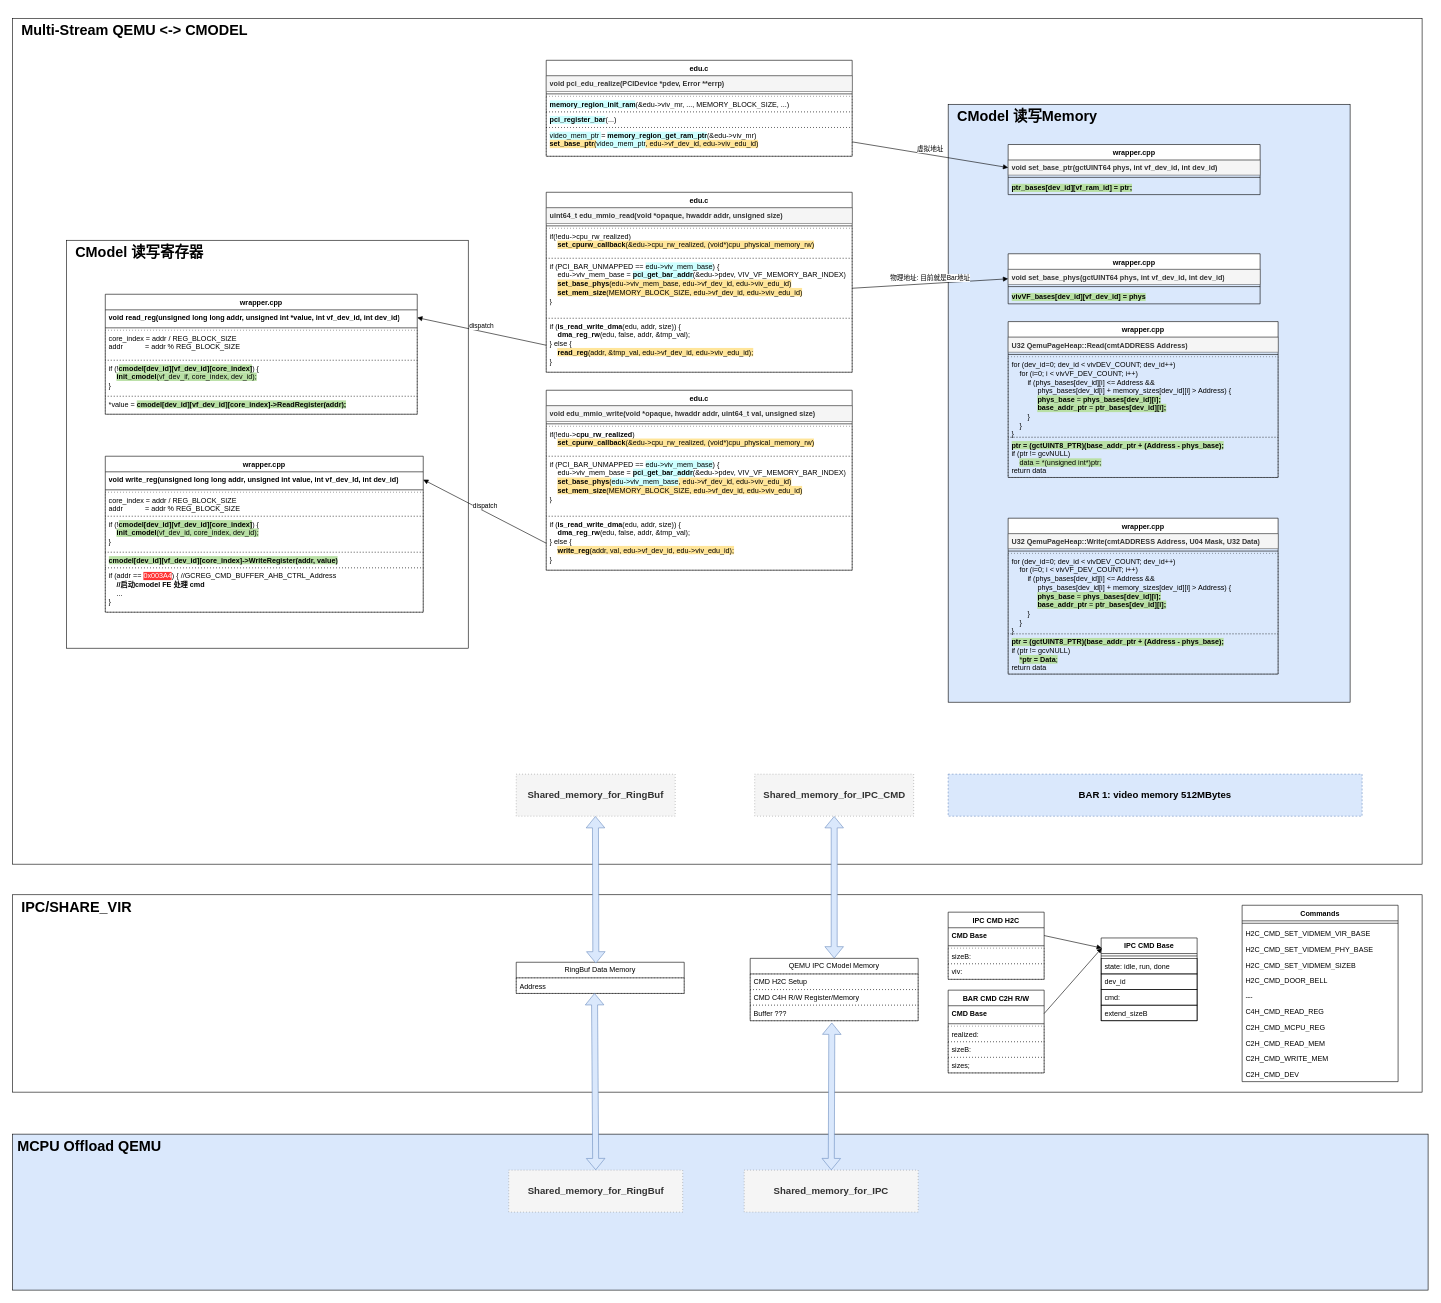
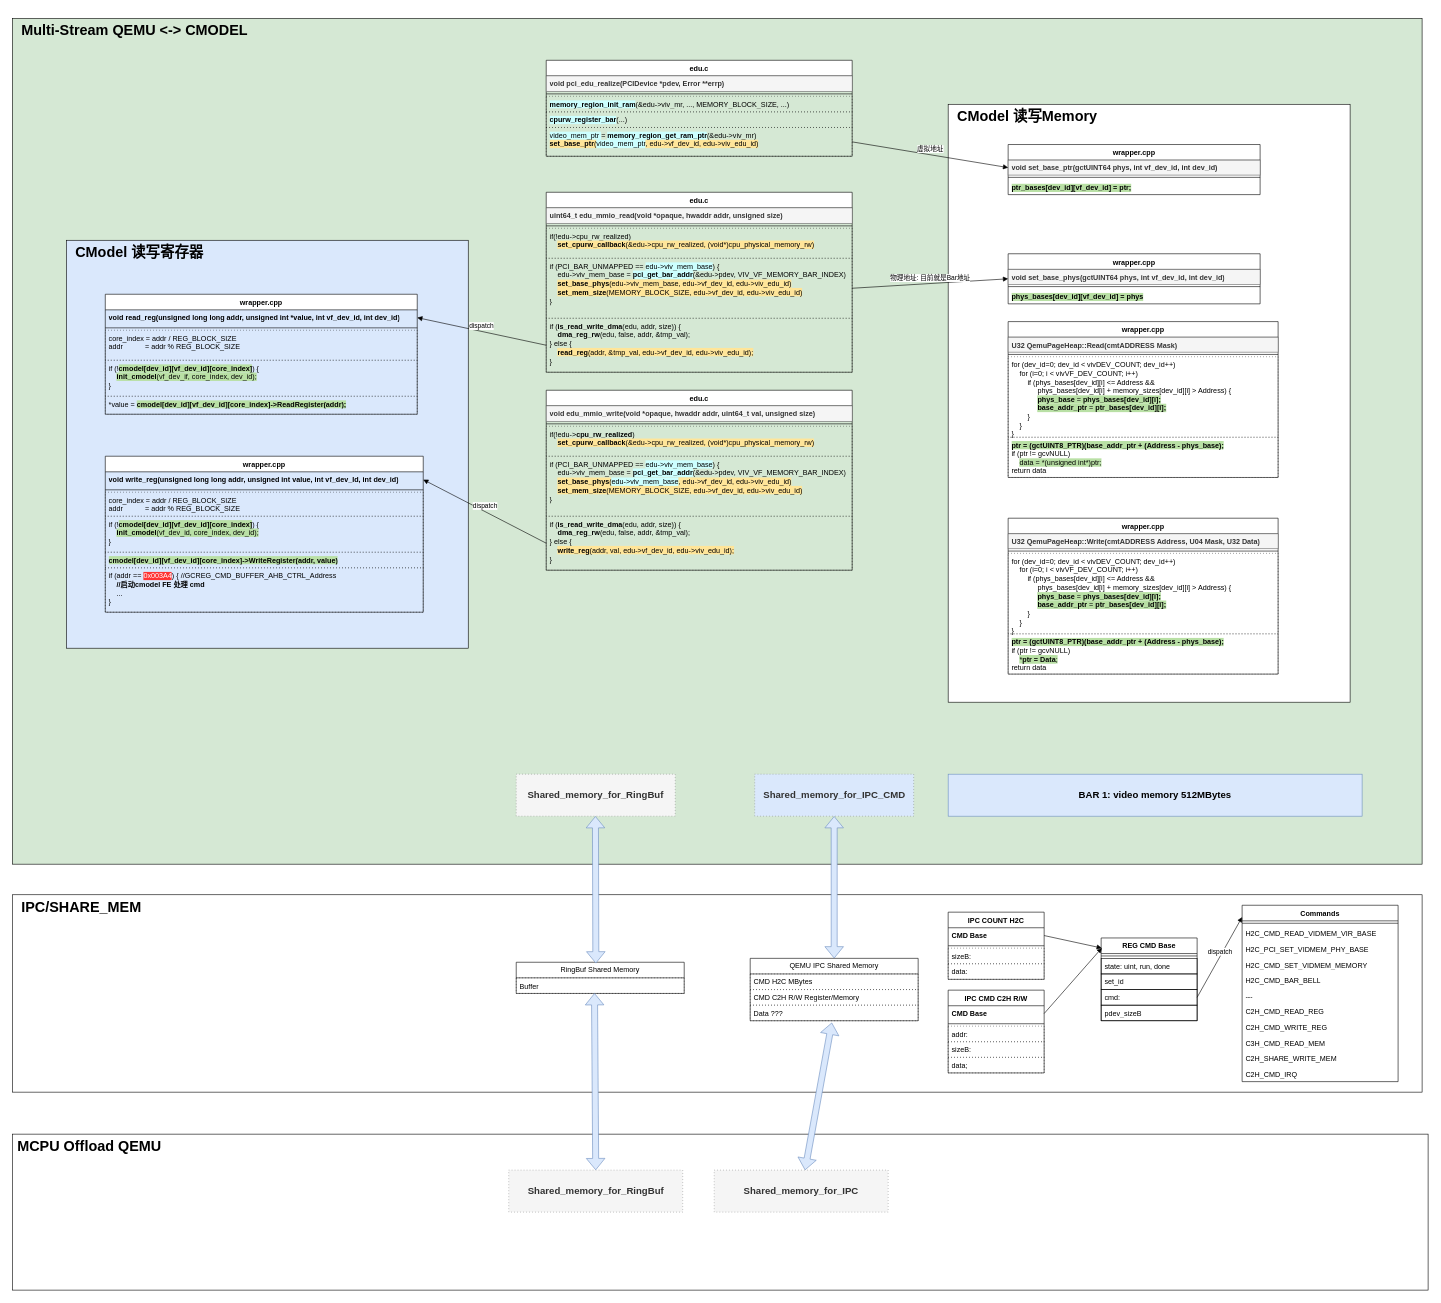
(588, 120) -> (593, 120)
(1078, 188) -> (1078, 188)
(1082, 297) -> (1081, 297)
(1093, 346) -> (1087, 346)
(1149, 403) -> (1149, 403)
(717, 441) -> (717, 441)
(267, 444) -> (267, 444)
(834, 795) -> (834, 795)
(1155, 795) -> (1155, 795)
(40, 903) -> (40, 903)
(996, 921) -> (996, 921)
(1300, 935) -> (1302, 935)
(1149, 947) -> (1149, 947)
(1300, 950) -> (1300, 950)
none -> (1220, 957)
(834, 966) -> (834, 966)
(1294, 966) -> (1296, 966)
(1142, 967) -> (1143, 967)
(600, 971) -> (600, 971)
(958, 972) -> (961, 972)
(1280, 981) -> (1278, 981)
(778, 983) -> (780, 983)
(1116, 983) -> (1116, 983)
(534, 987) -> (532, 987)
(805, 998) -> (805, 998)
(996, 999) -> (996, 999)
(1278, 1013) -> (1278, 1013)
(773, 1014) -> (769, 1014)
(1128, 1014) -> (1124, 1014)
(1278, 1028) -> (1280, 1028)
(967, 1035) -> (961, 1035)
(1278, 1044) -> (1278, 1044)
(1280, 1059) -> (1284, 1059)
(962, 1066) -> (961, 1066)
(1268, 1075) -> (1268, 1075)
(831, 1191) -> (801, 1191)
(720, 1212) -> (720, 1212)
